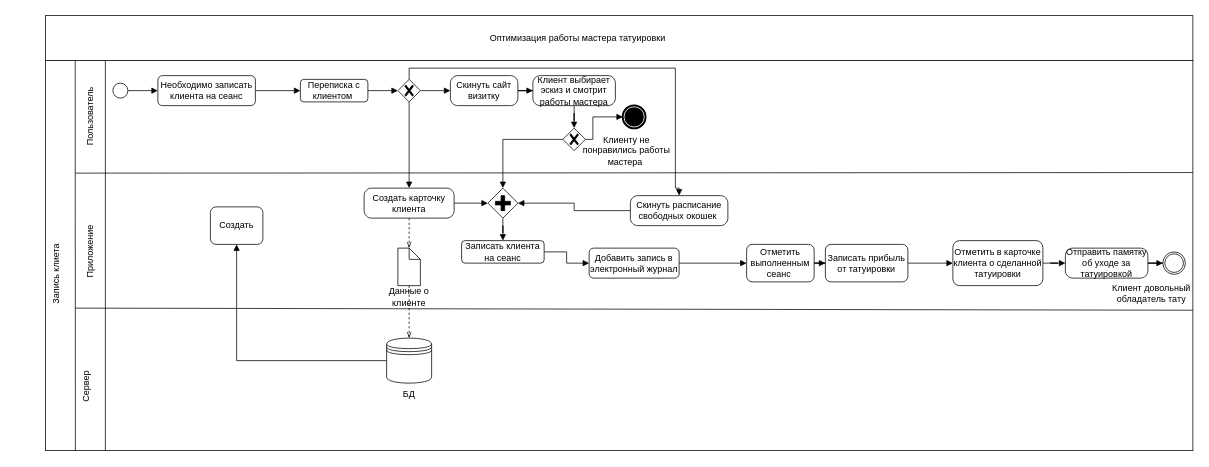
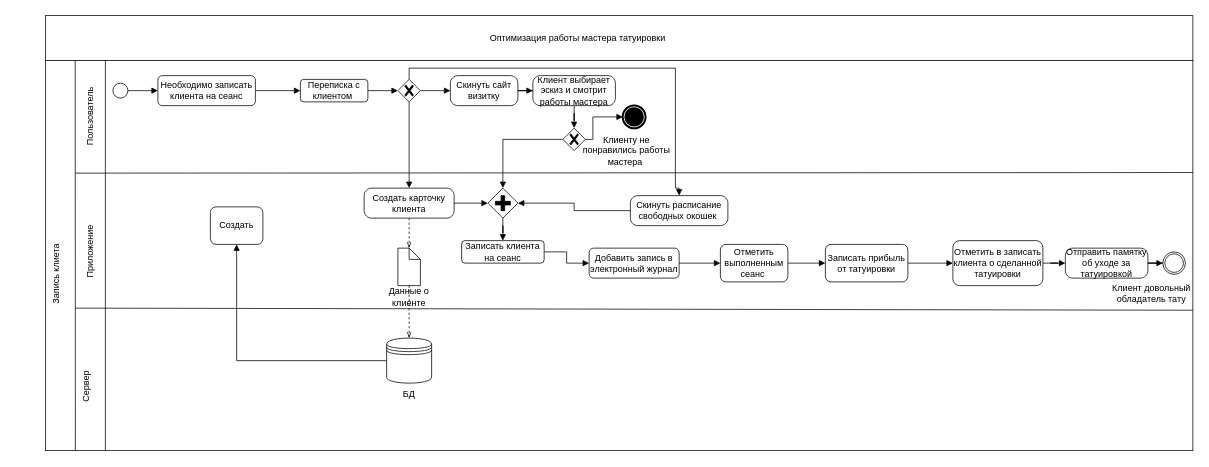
(780, 263) -> (754, 263)
(998, 263) -> (998, 263)
